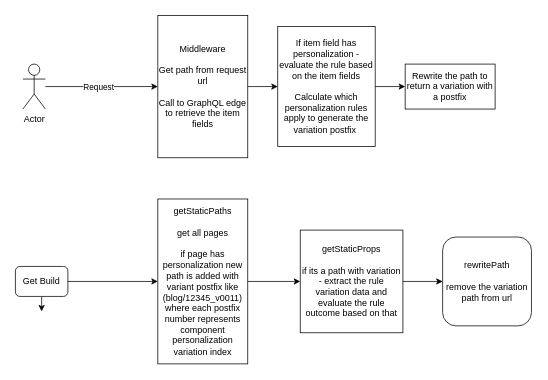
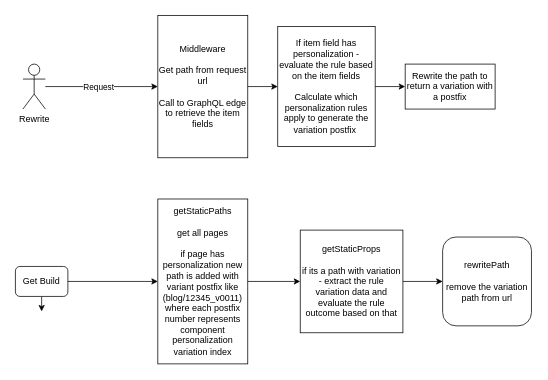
(35, 120) -> (35, 120)
